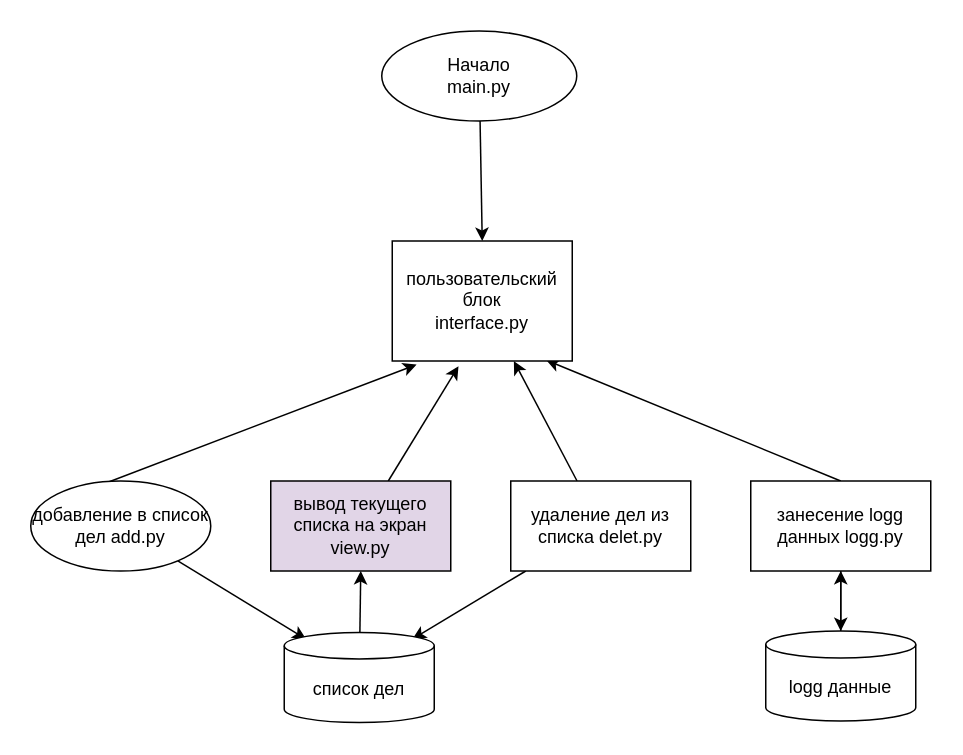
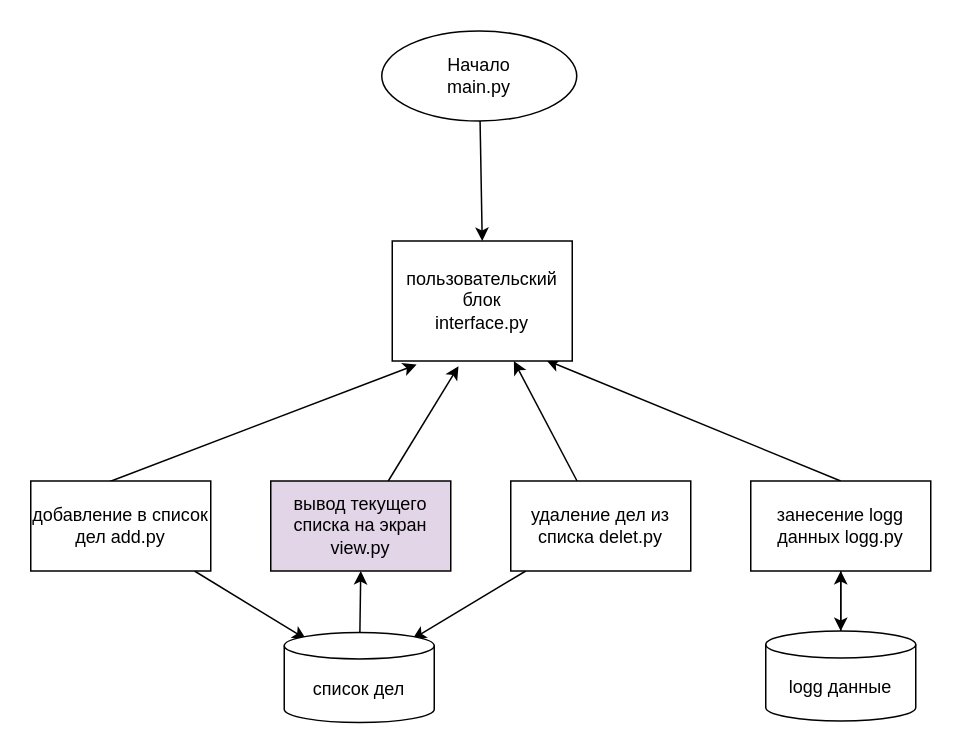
(121, 526) -> (121, 526)
